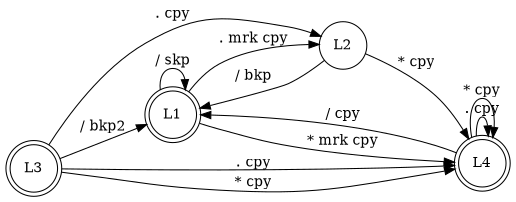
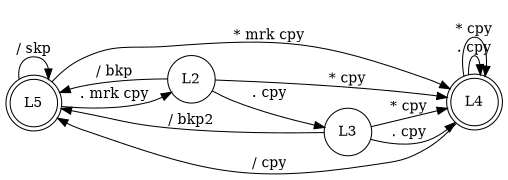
(159, 36) -> (262, 111)
(173, 115) -> (34, 103)
(34, 168) -> (348, 132)
